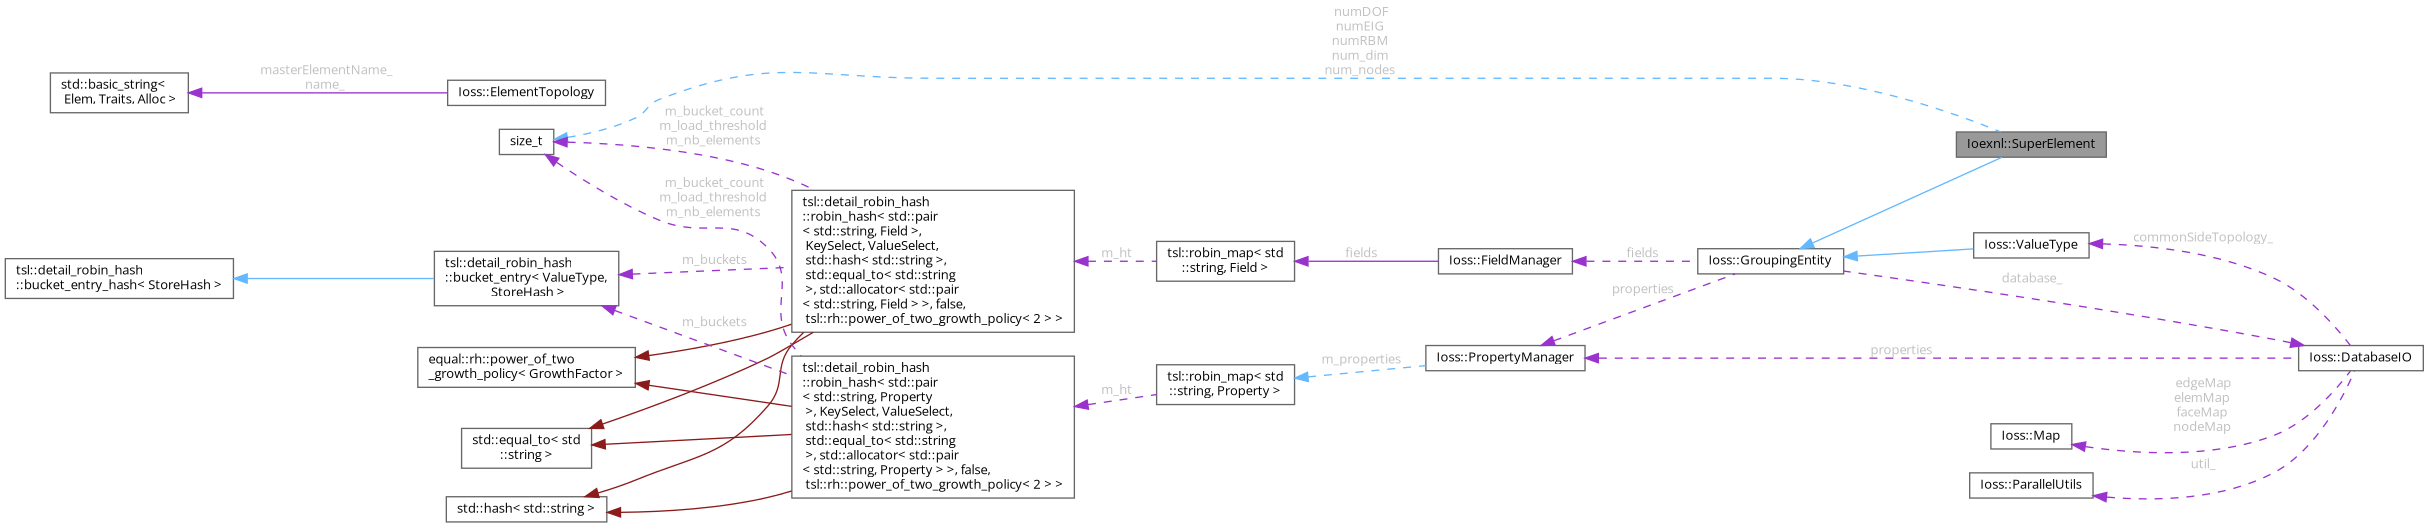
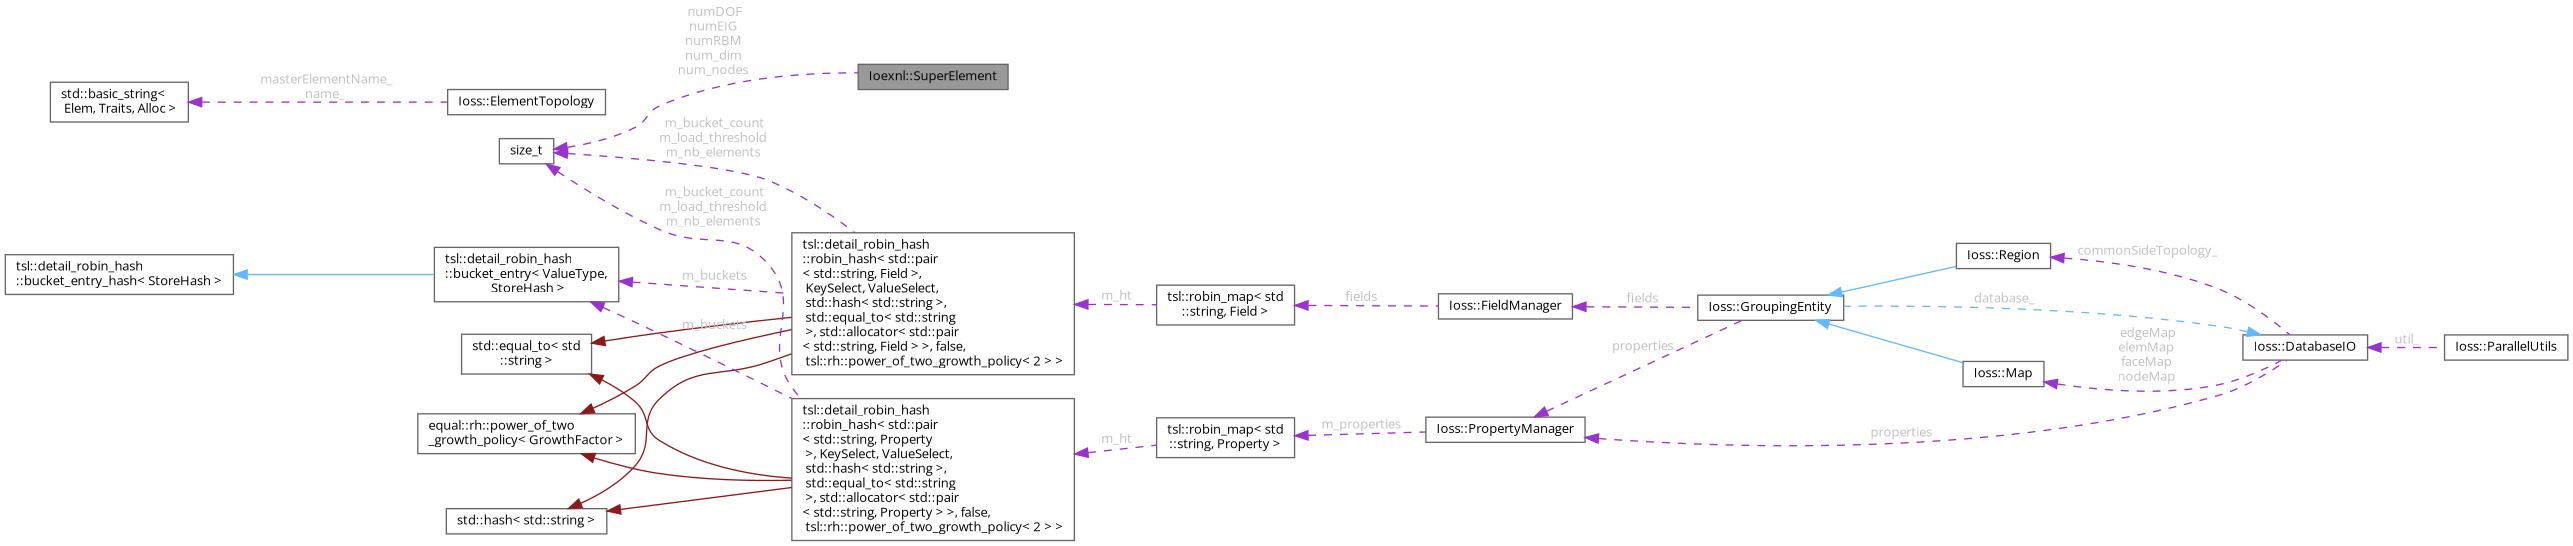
(1281, 78) -> (706, 90)
(325, 93) -> (325, 102)
(1907, 200) -> (1896, 343)
(2031, 245) -> (2004, 256)
(1373, 261) -> (1373, 306)
(2068, 304) -> (2046, 310)
(1367, 371) -> (1367, 434)
(2256, 481) -> (2413, 348)
